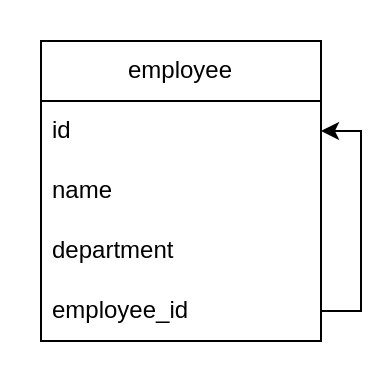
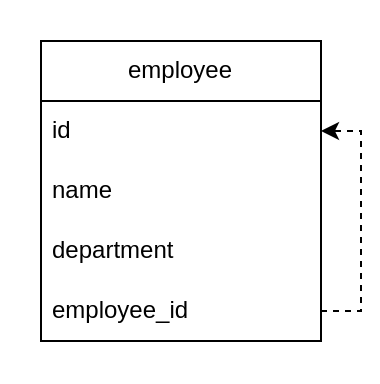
(361, 229) -> (361, 229)
